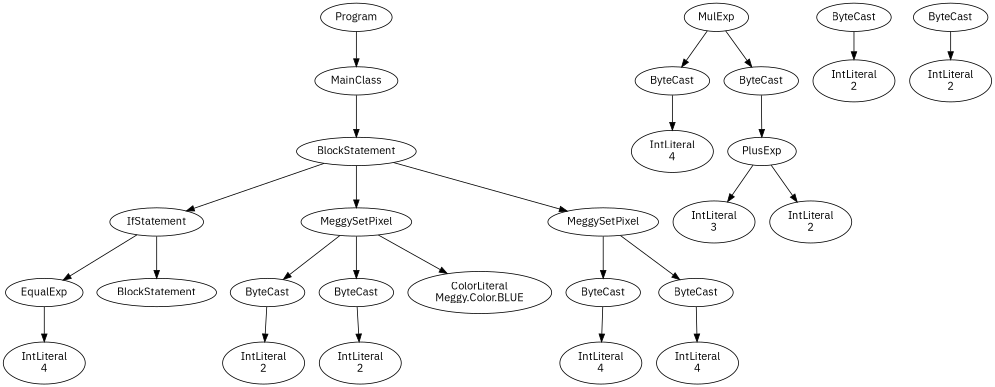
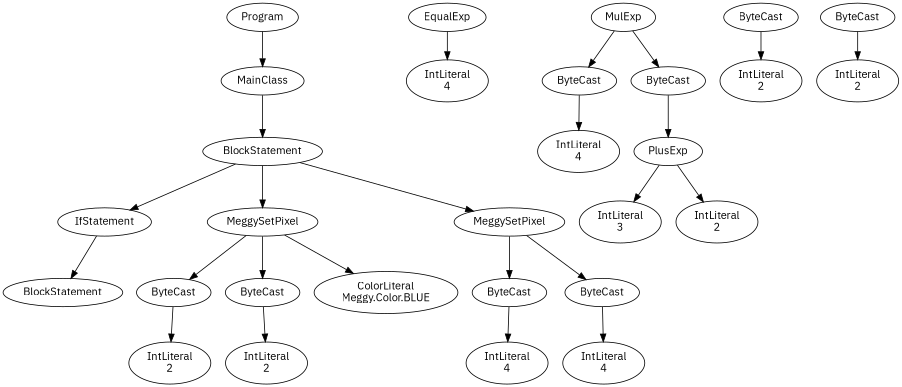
(103, 255) -> none
